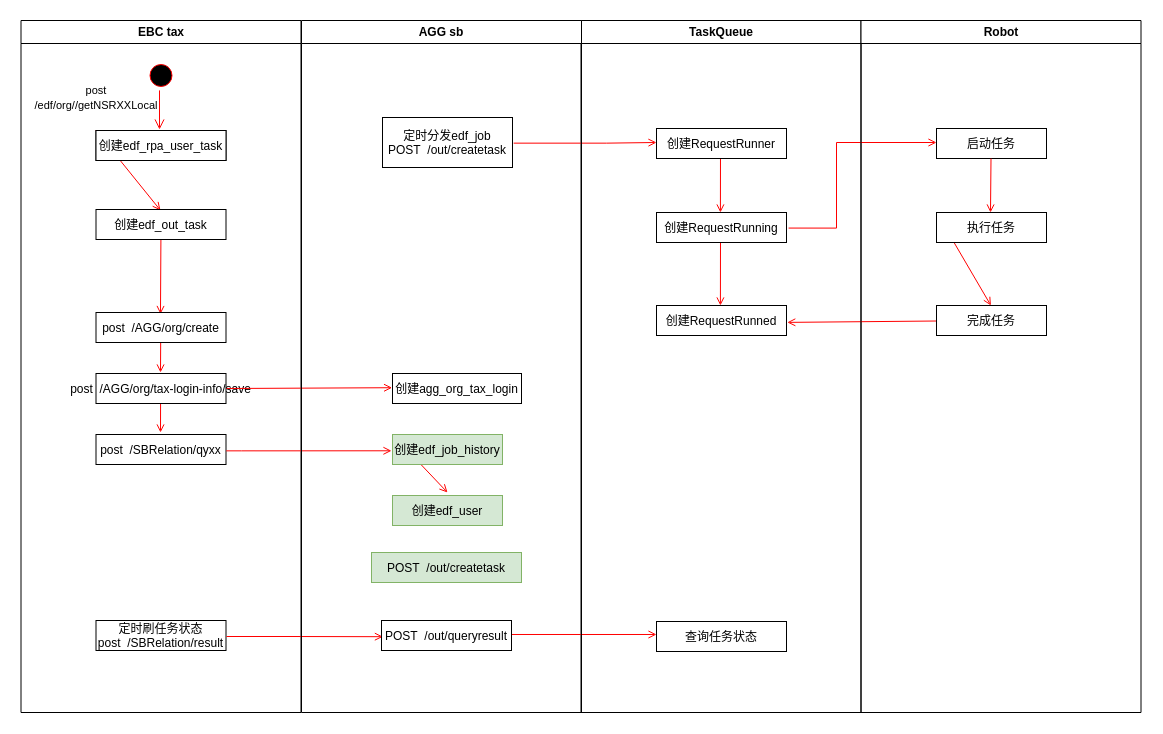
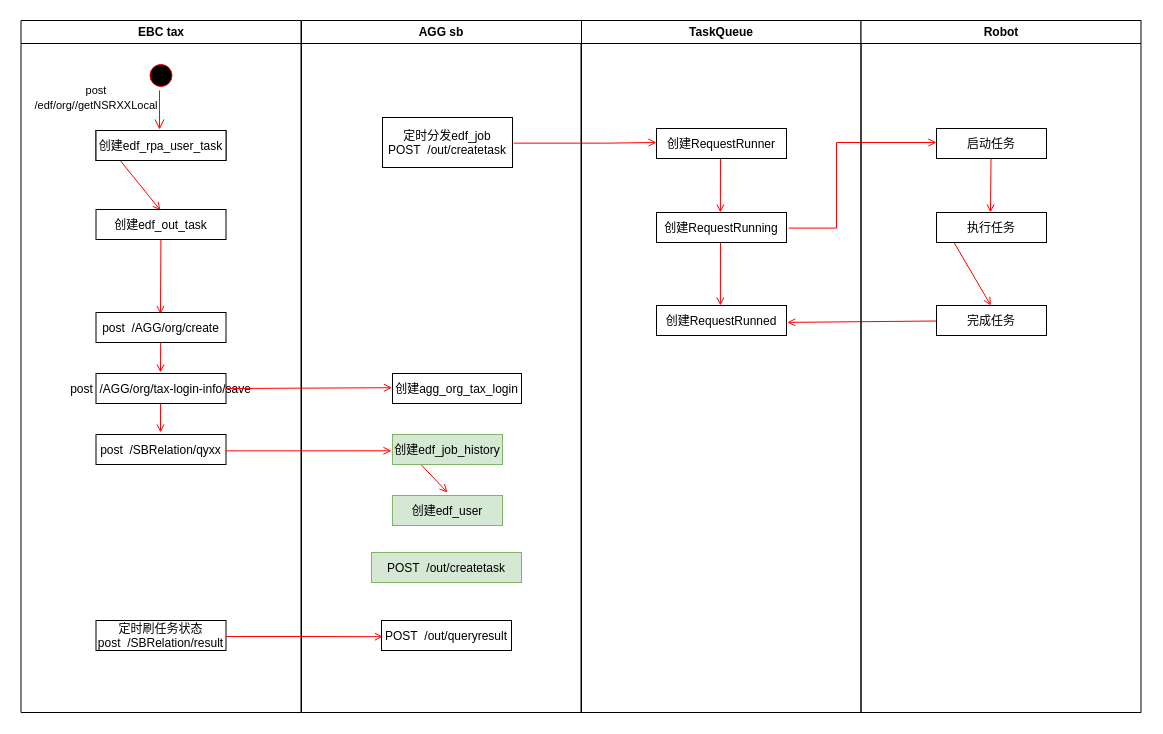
(583, 634) -> none
(722, 637) -> none
